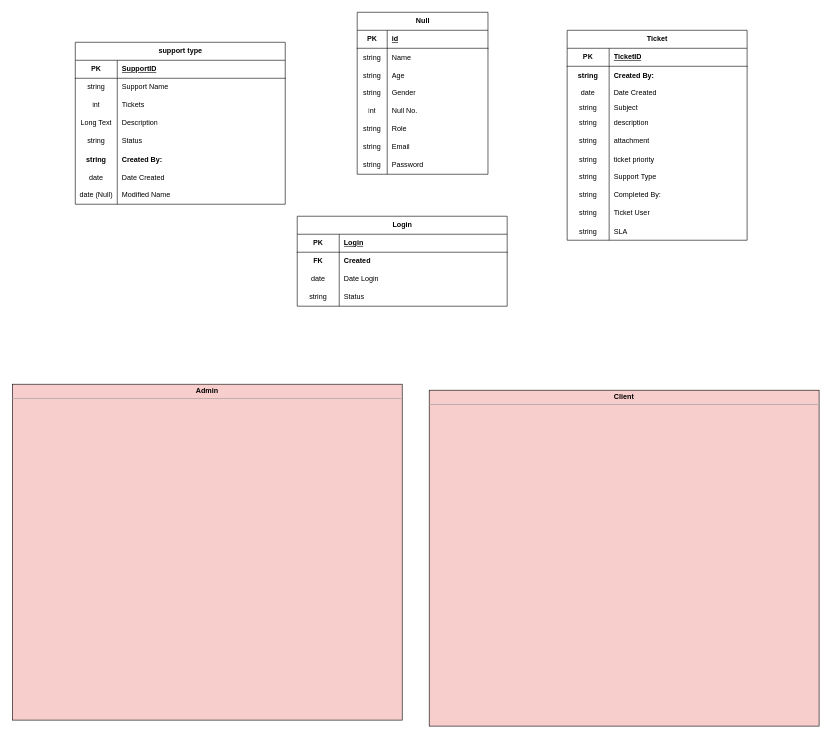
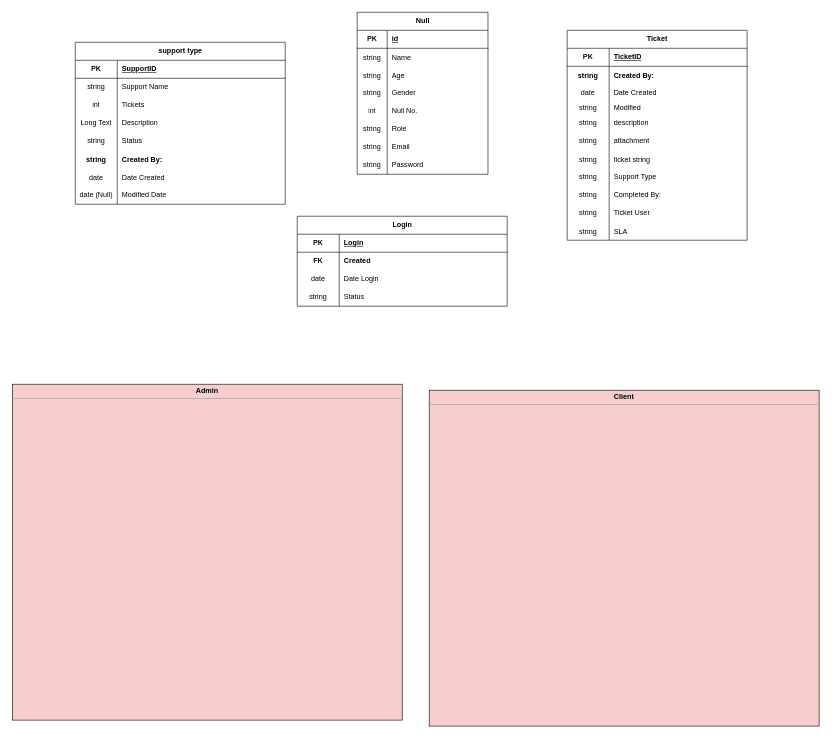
(628, 108) -> (628, 108)
(640, 160) -> (637, 160)
(146, 195) -> (146, 195)
